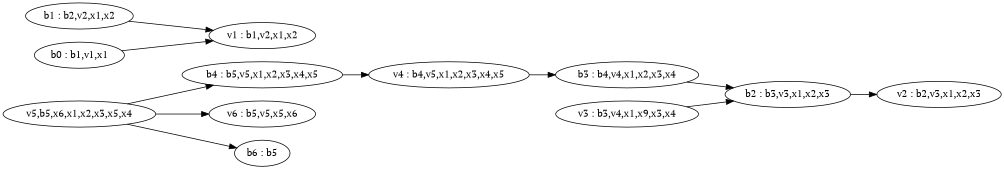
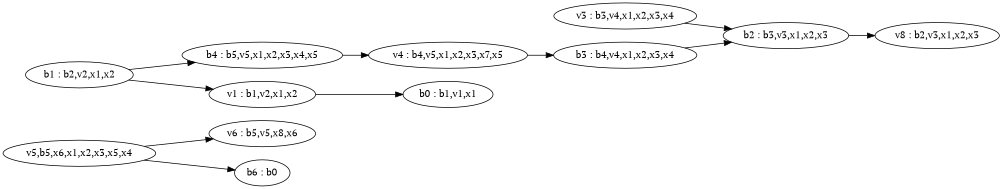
(164, 46) -> (356, 94)
(449, 75) -> (448, 55)
(939, 94) -> (937, 36)
(167, 95) -> (158, 66)
(262, 114) -> (262, 134)
(627, 114) -> (625, 16)
(262, 153) -> (262, 173)
